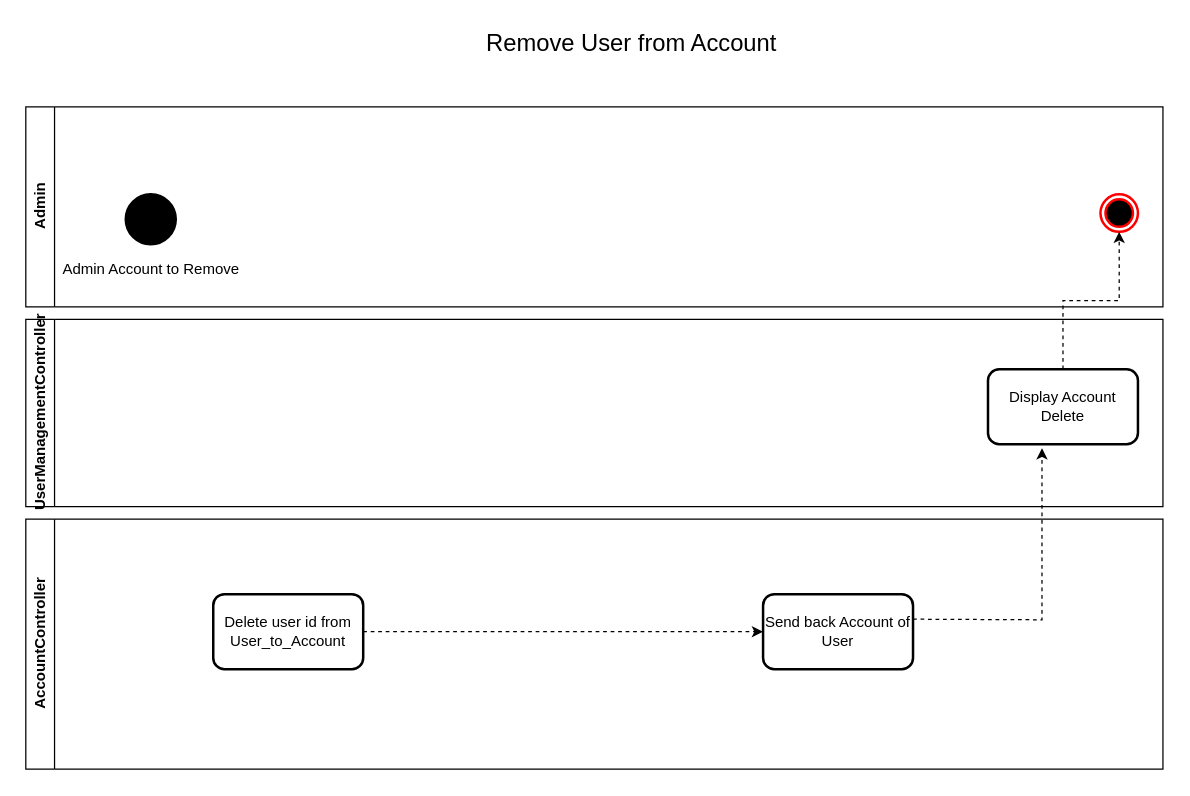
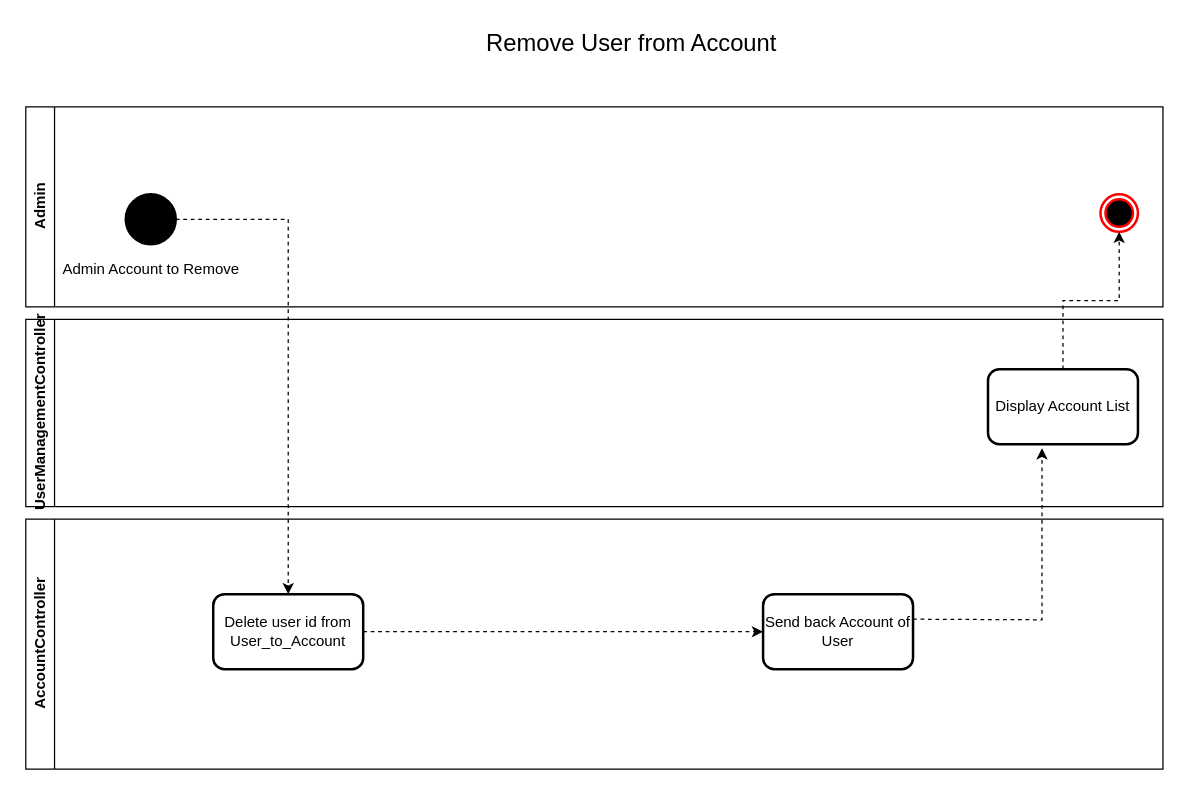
none -> (288, 346)
(1063, 407) -> (1063, 407)
